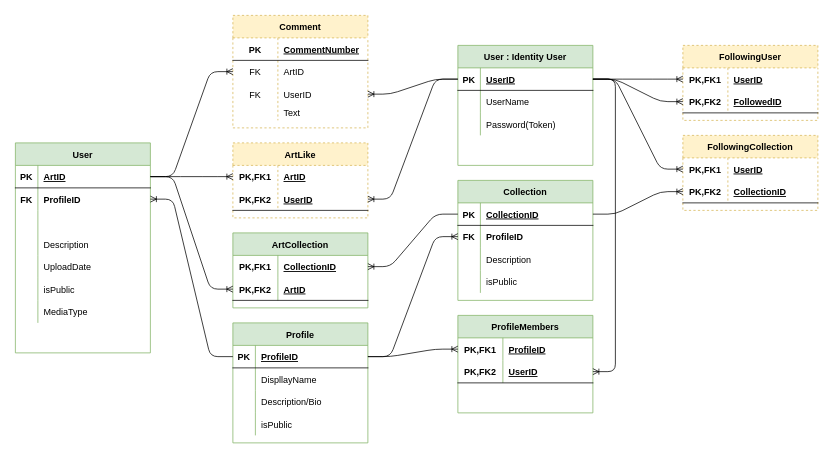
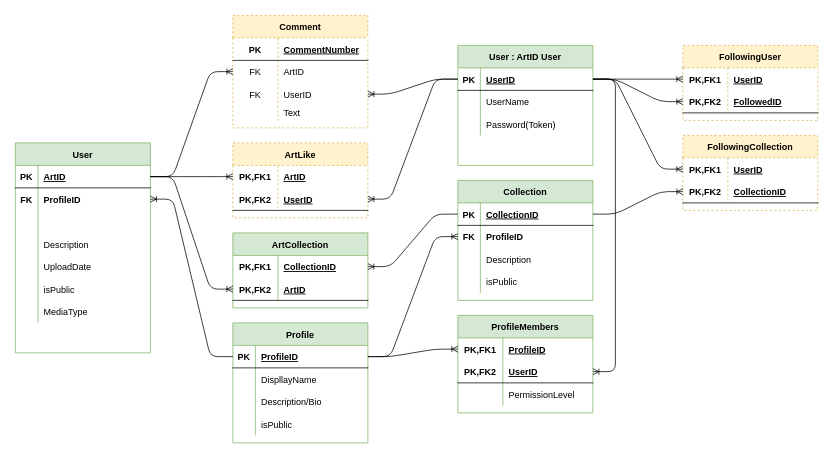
(525, 57) -> (525, 57)
none -> (548, 394)
